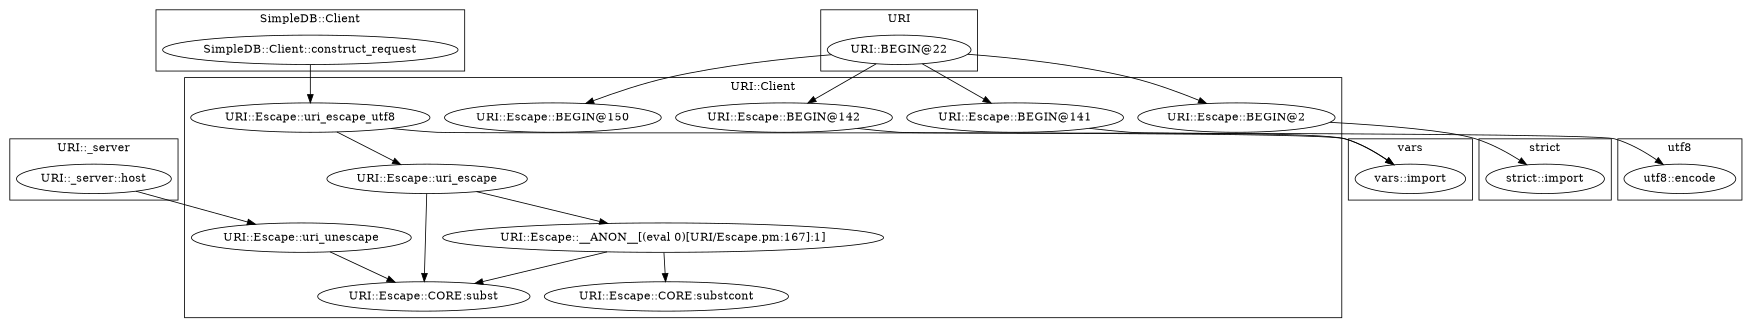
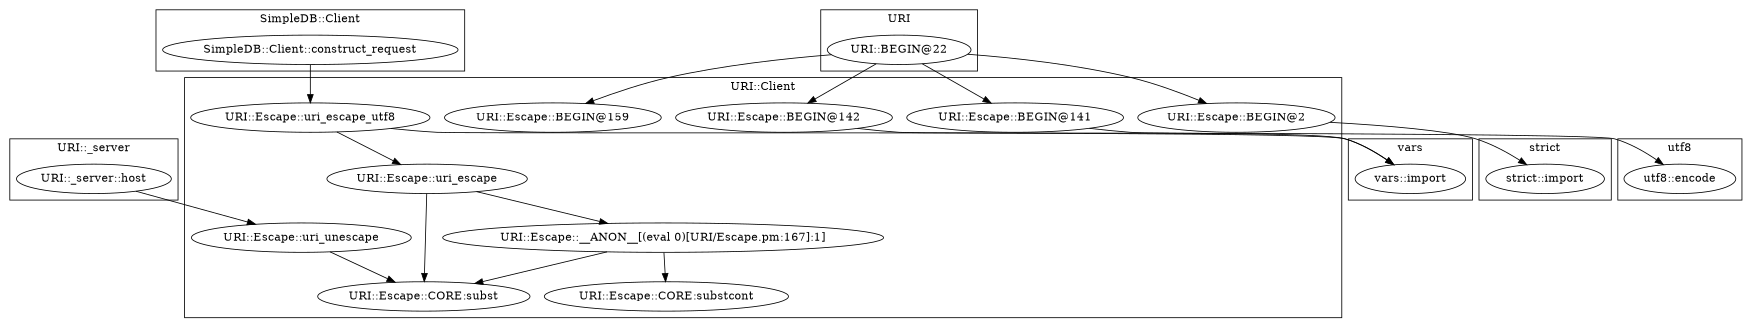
(553, 118) -> (553, 118)
